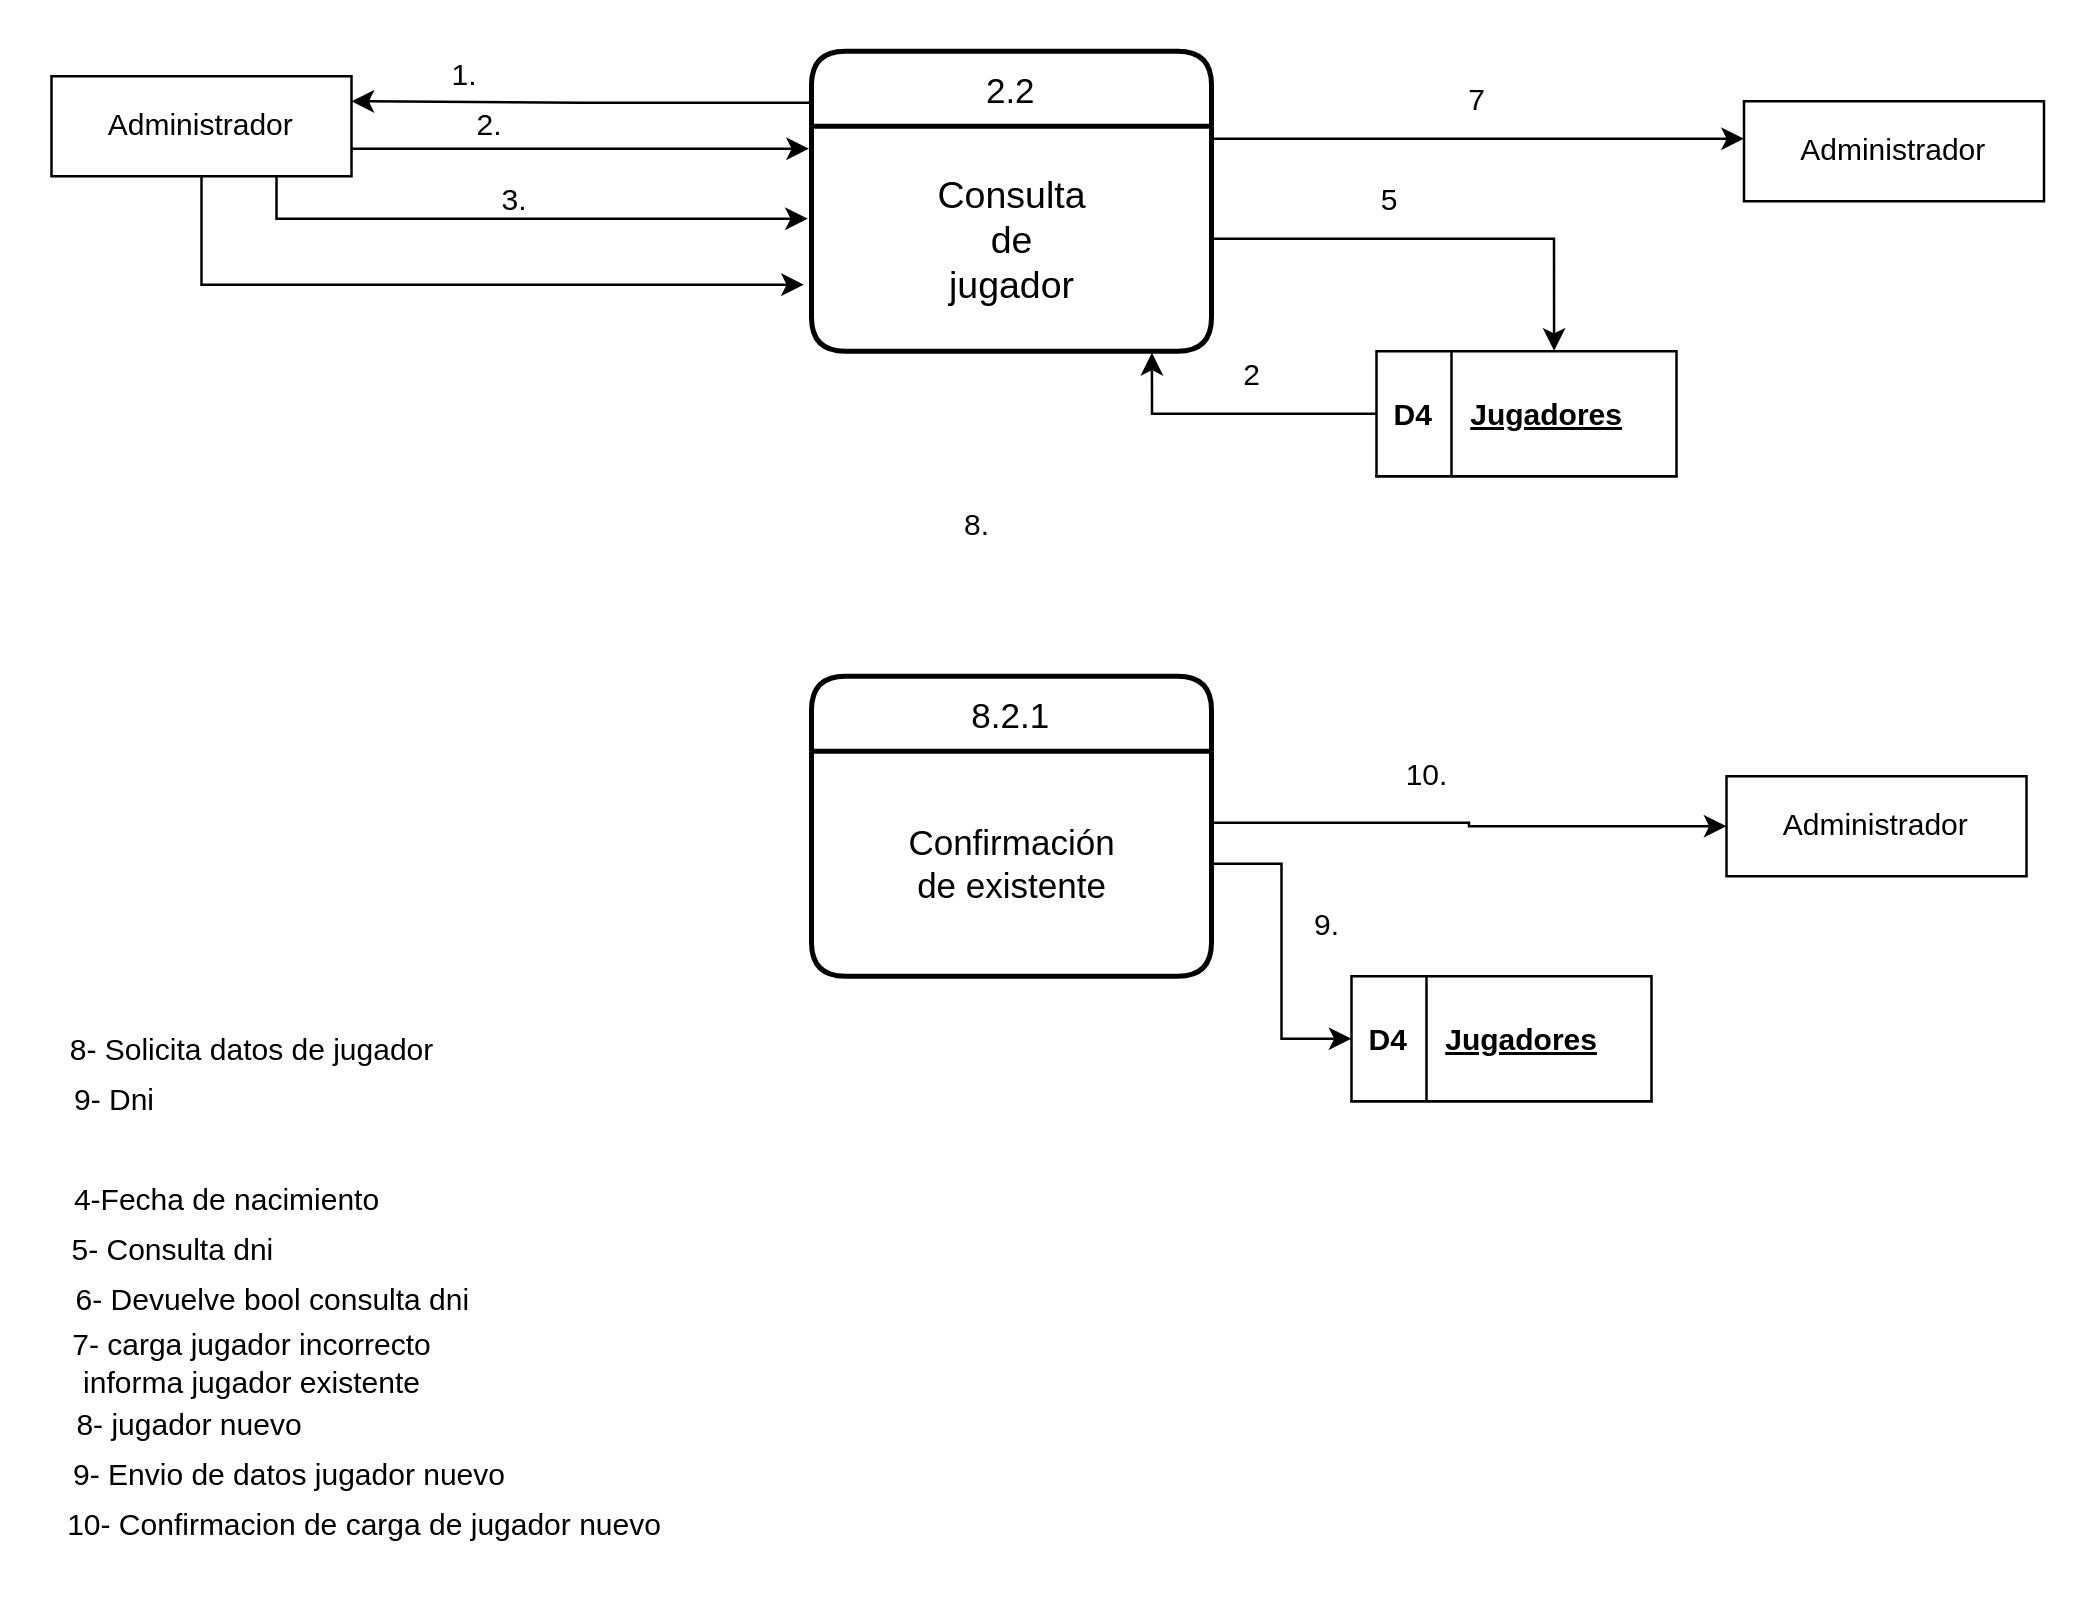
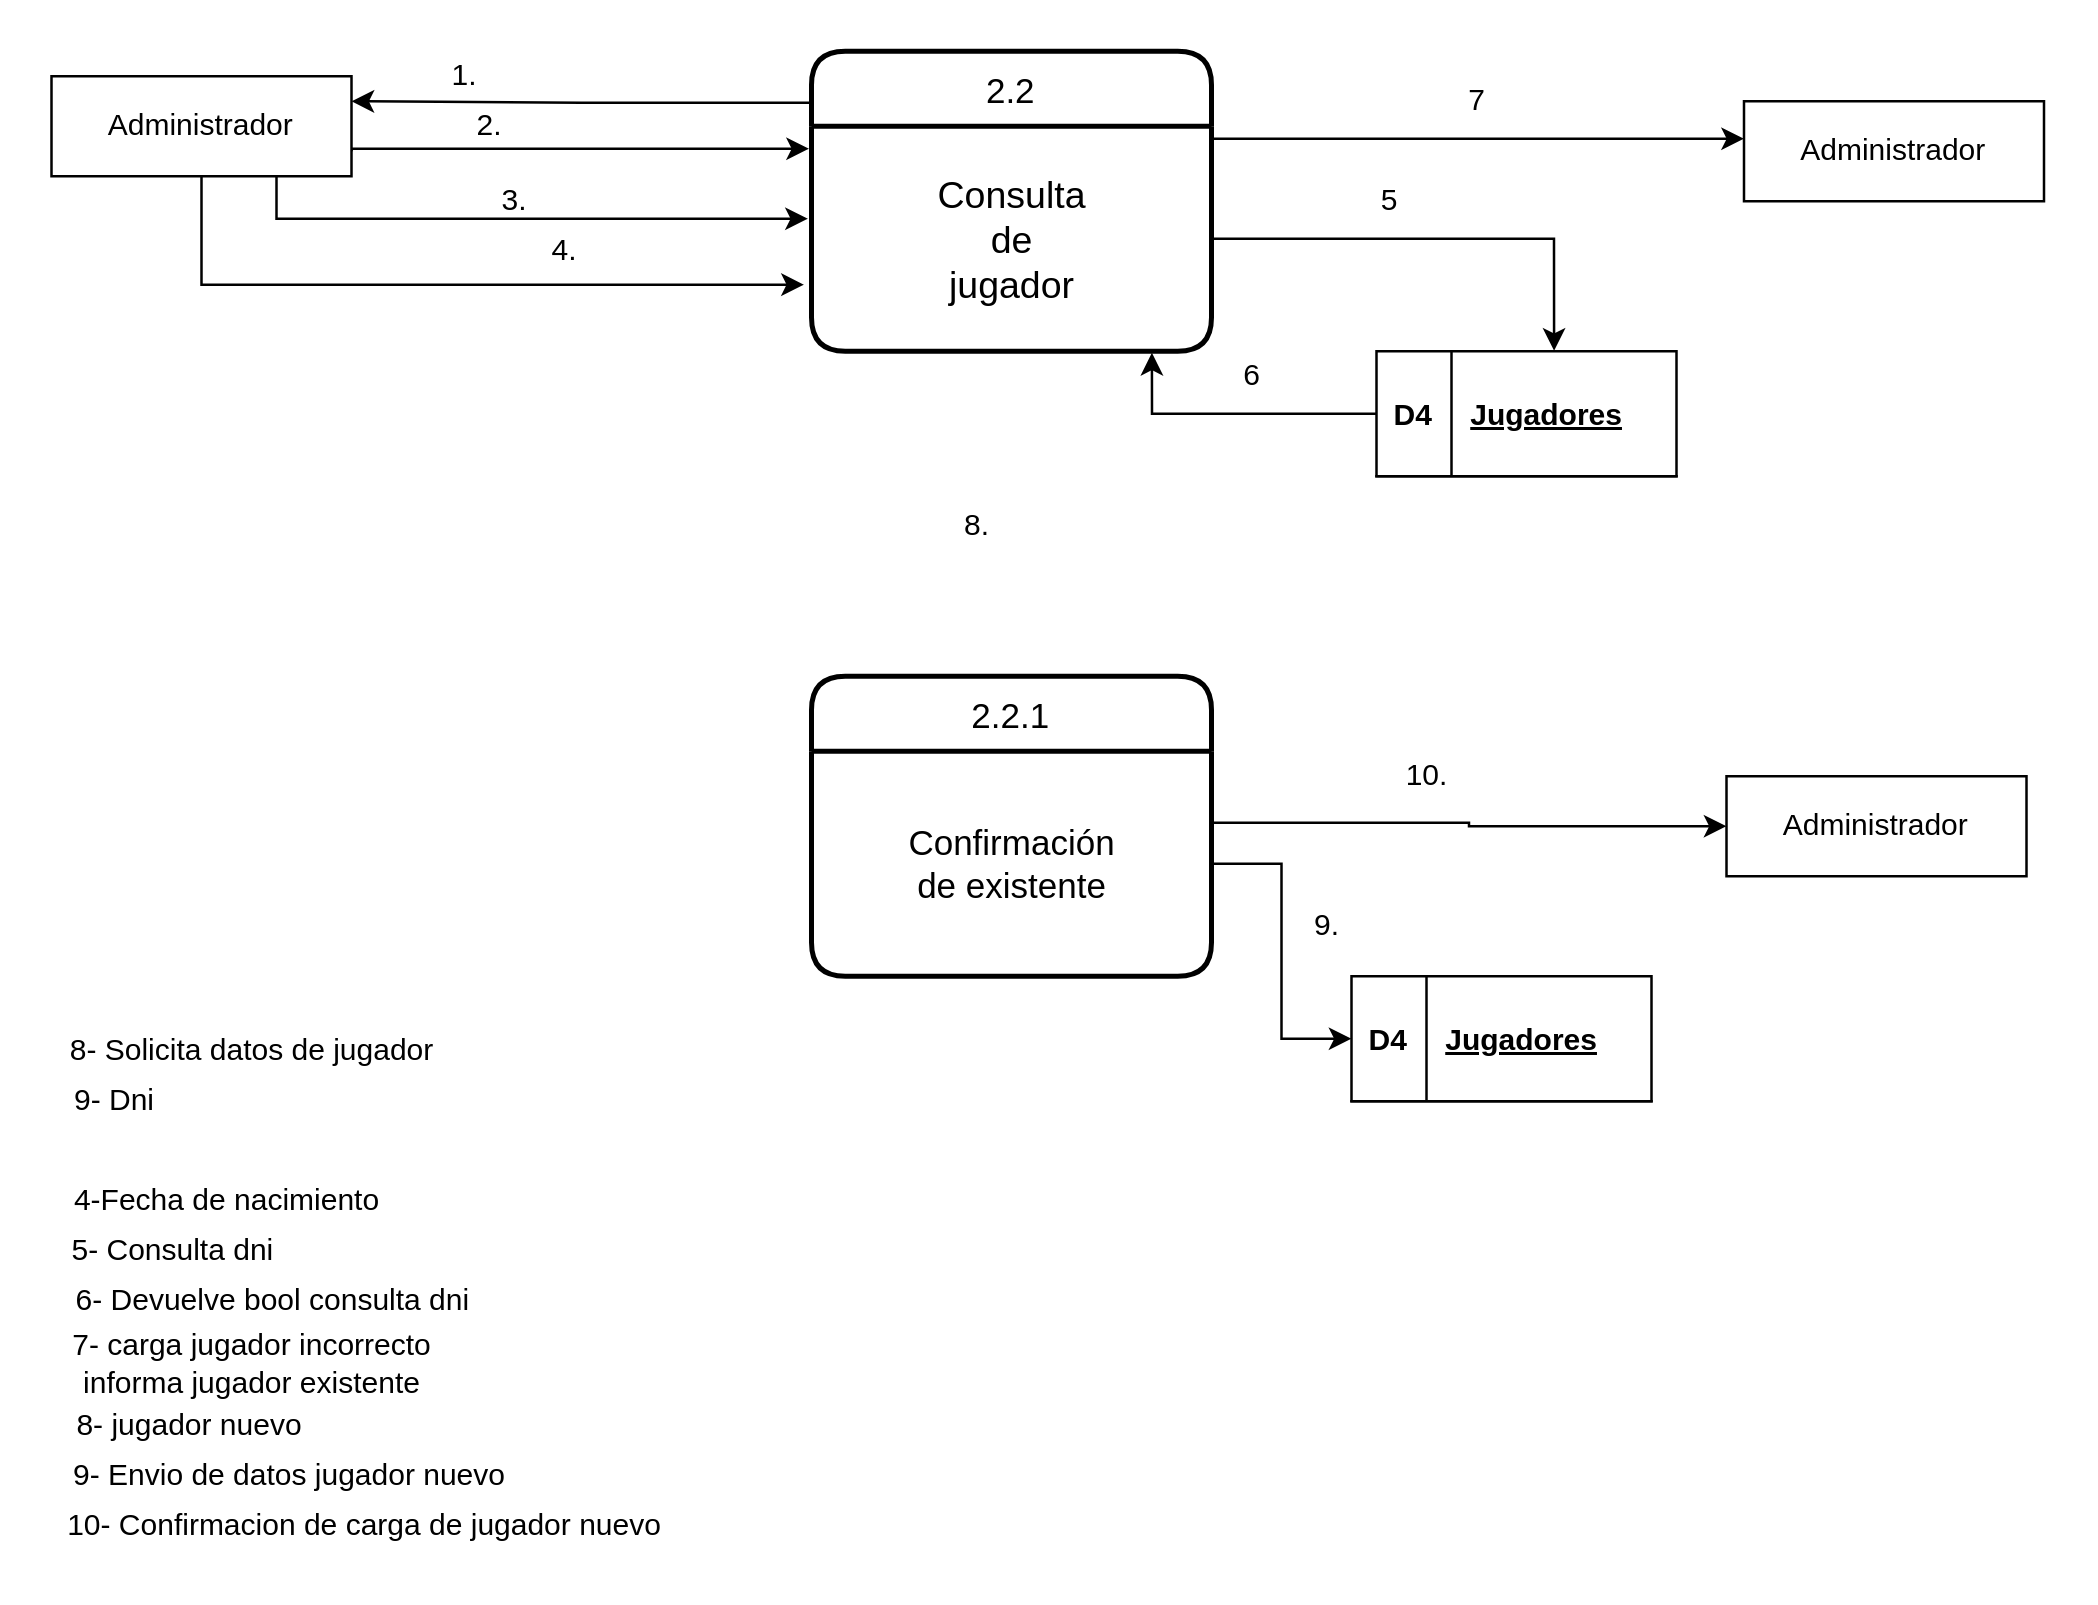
none -> (564, 251)
(1253, 376) -> (1253, 376)
(1010, 716) -> (1010, 716)
